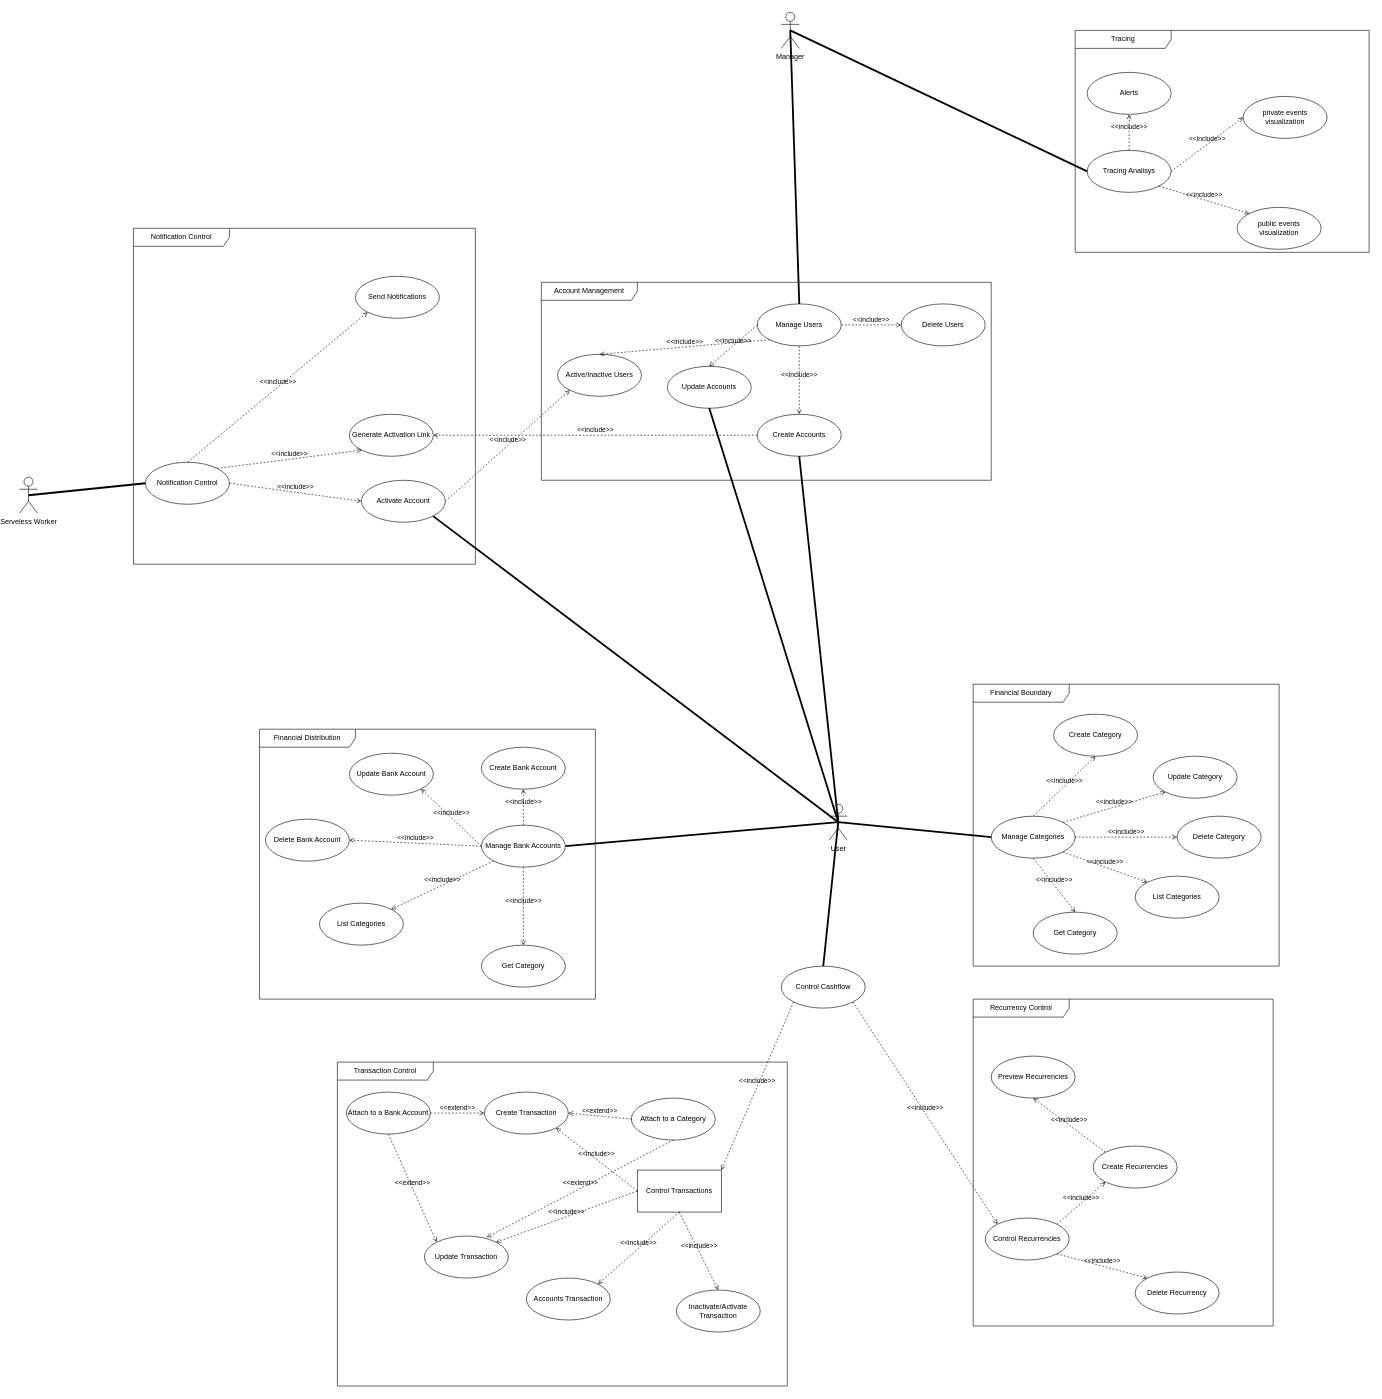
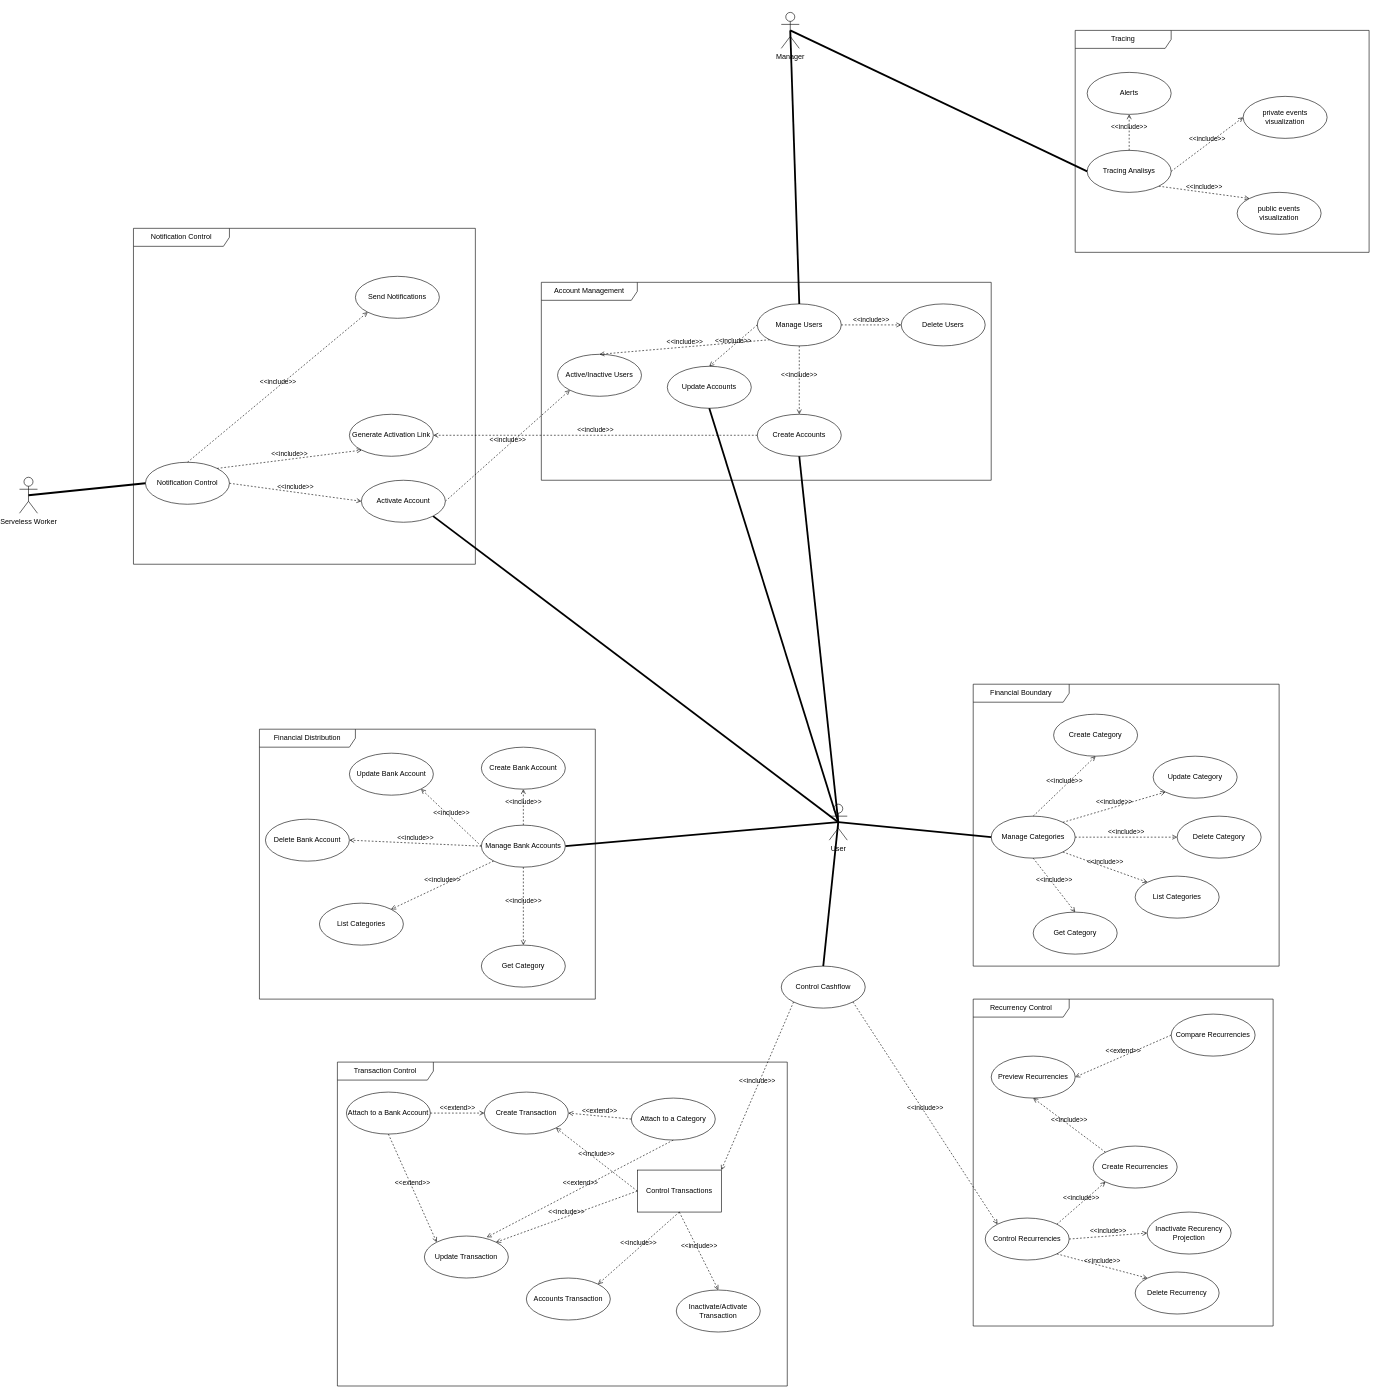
(1280, 228) -> (1280, 213)
none -> (1214, 1035)
none -> (1125, 1056)
none -> (1190, 1233)
none -> (1107, 1236)
